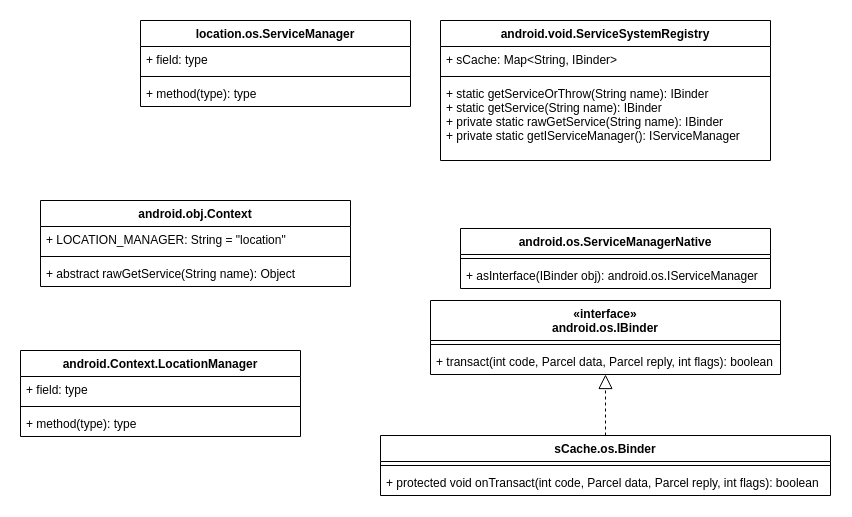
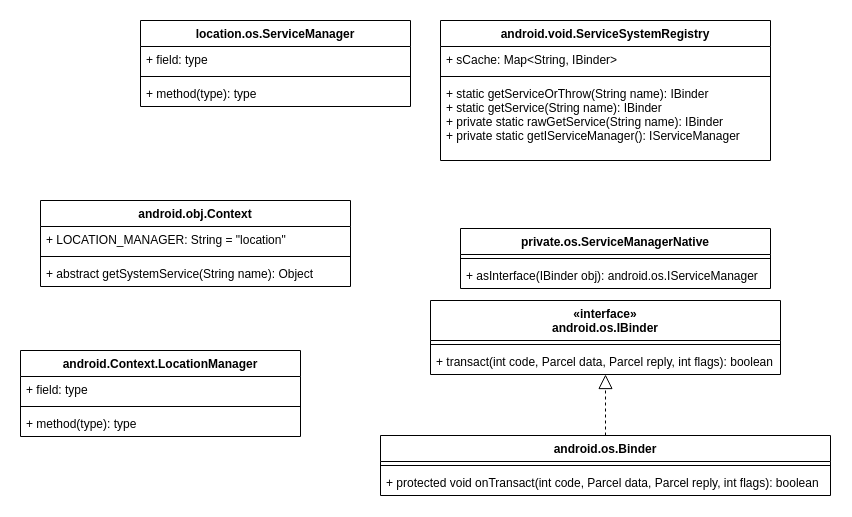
(615, 242) -> (615, 242)
(186, 274) -> (196, 274)
(605, 449) -> (605, 449)
